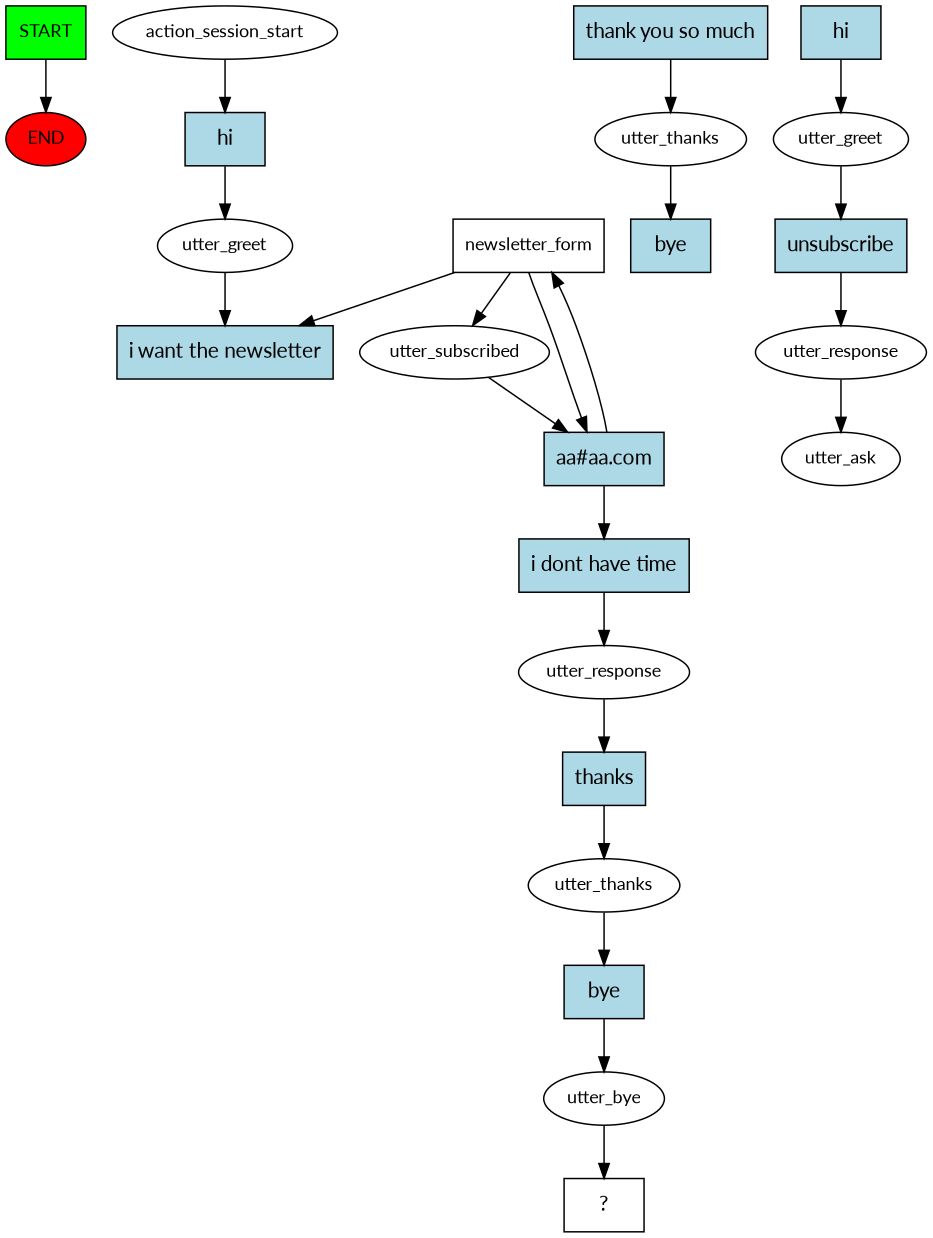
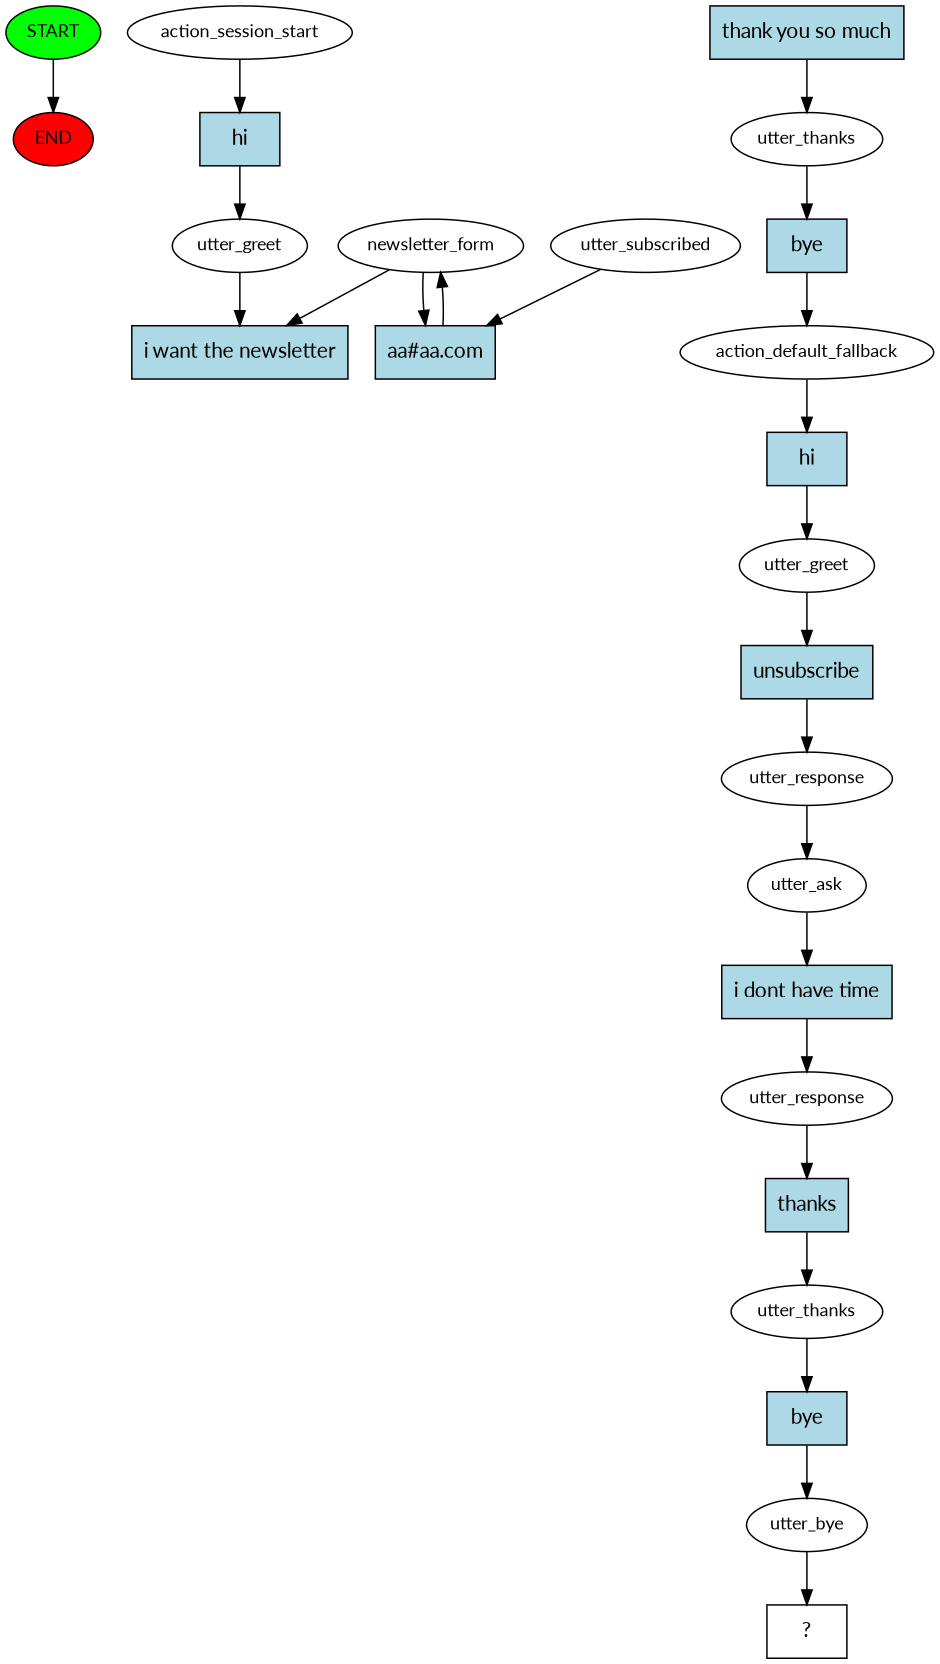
(46, 33) -> (53, 33)
(529, 246) -> (431, 246)
(496, 293) -> none
none -> (807, 352)
(604, 505) -> (807, 931)
